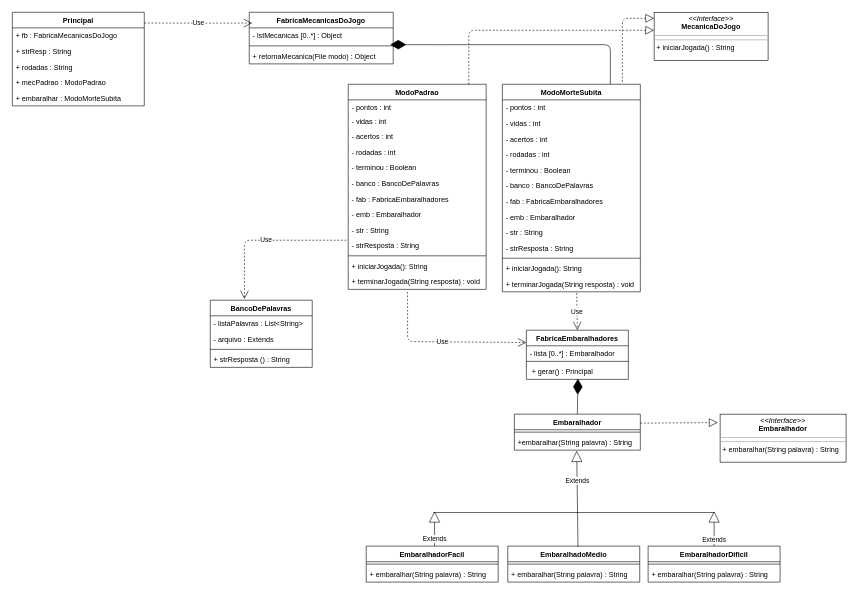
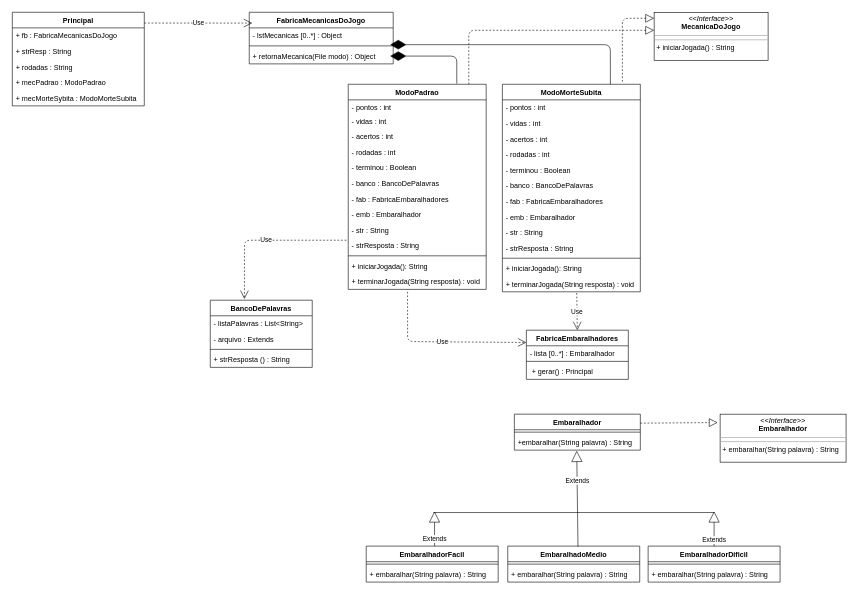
none -> (455, 58)
(70, 98) -> (79, 98)
(578, 405) -> none
